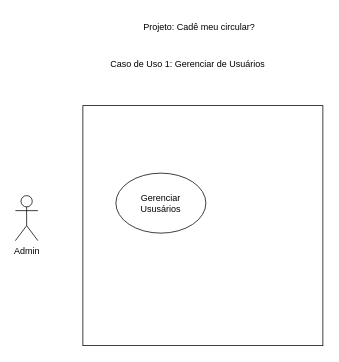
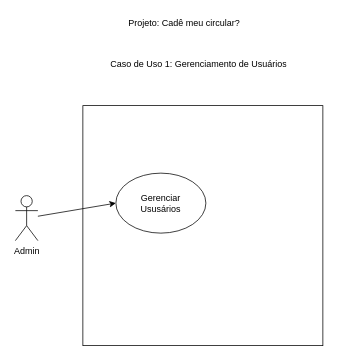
(203, 27) -> (188, 23)
(191, 64) -> (201, 64)
none -> (75, 210)
